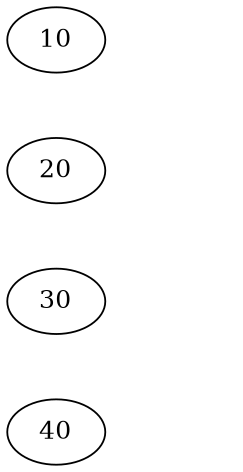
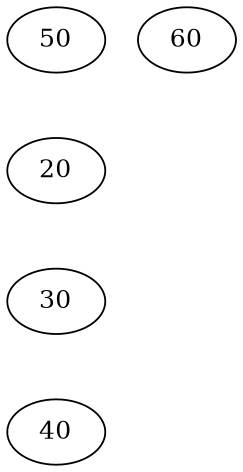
(56, 40) -> (56, 40)
none -> (187, 40)
